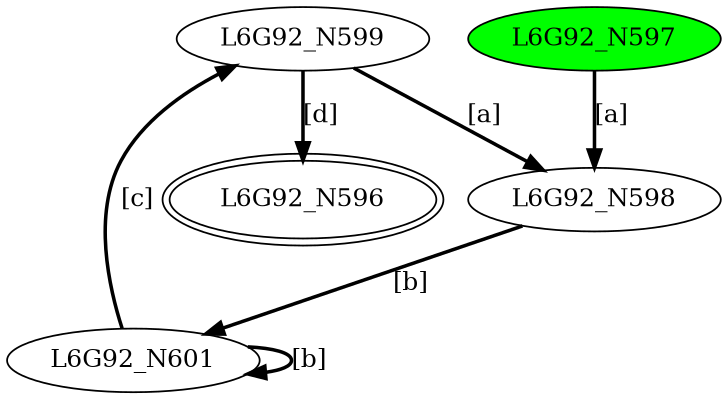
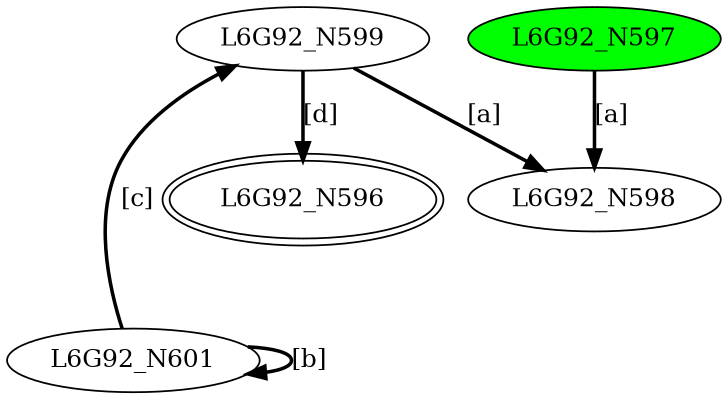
(372, 277) -> none
